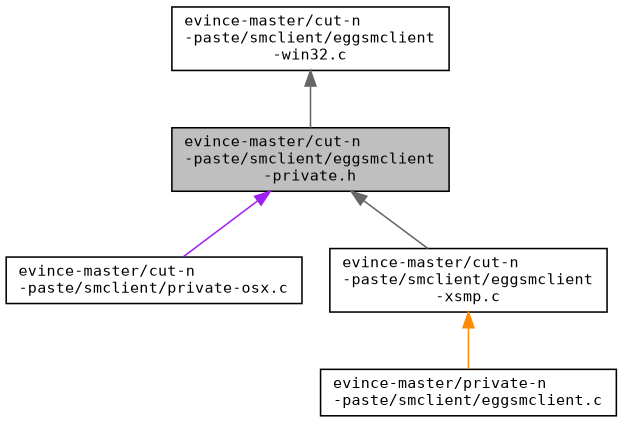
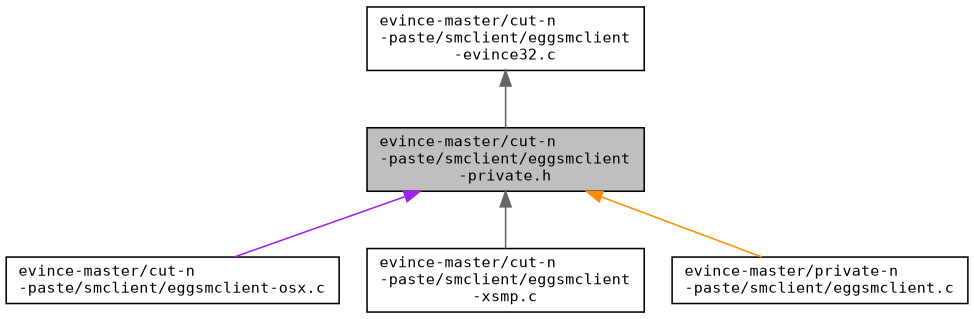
(310, 39) -> (506, 39)
(154, 280) -> (173, 280)
(468, 348) -> (682, 227)
